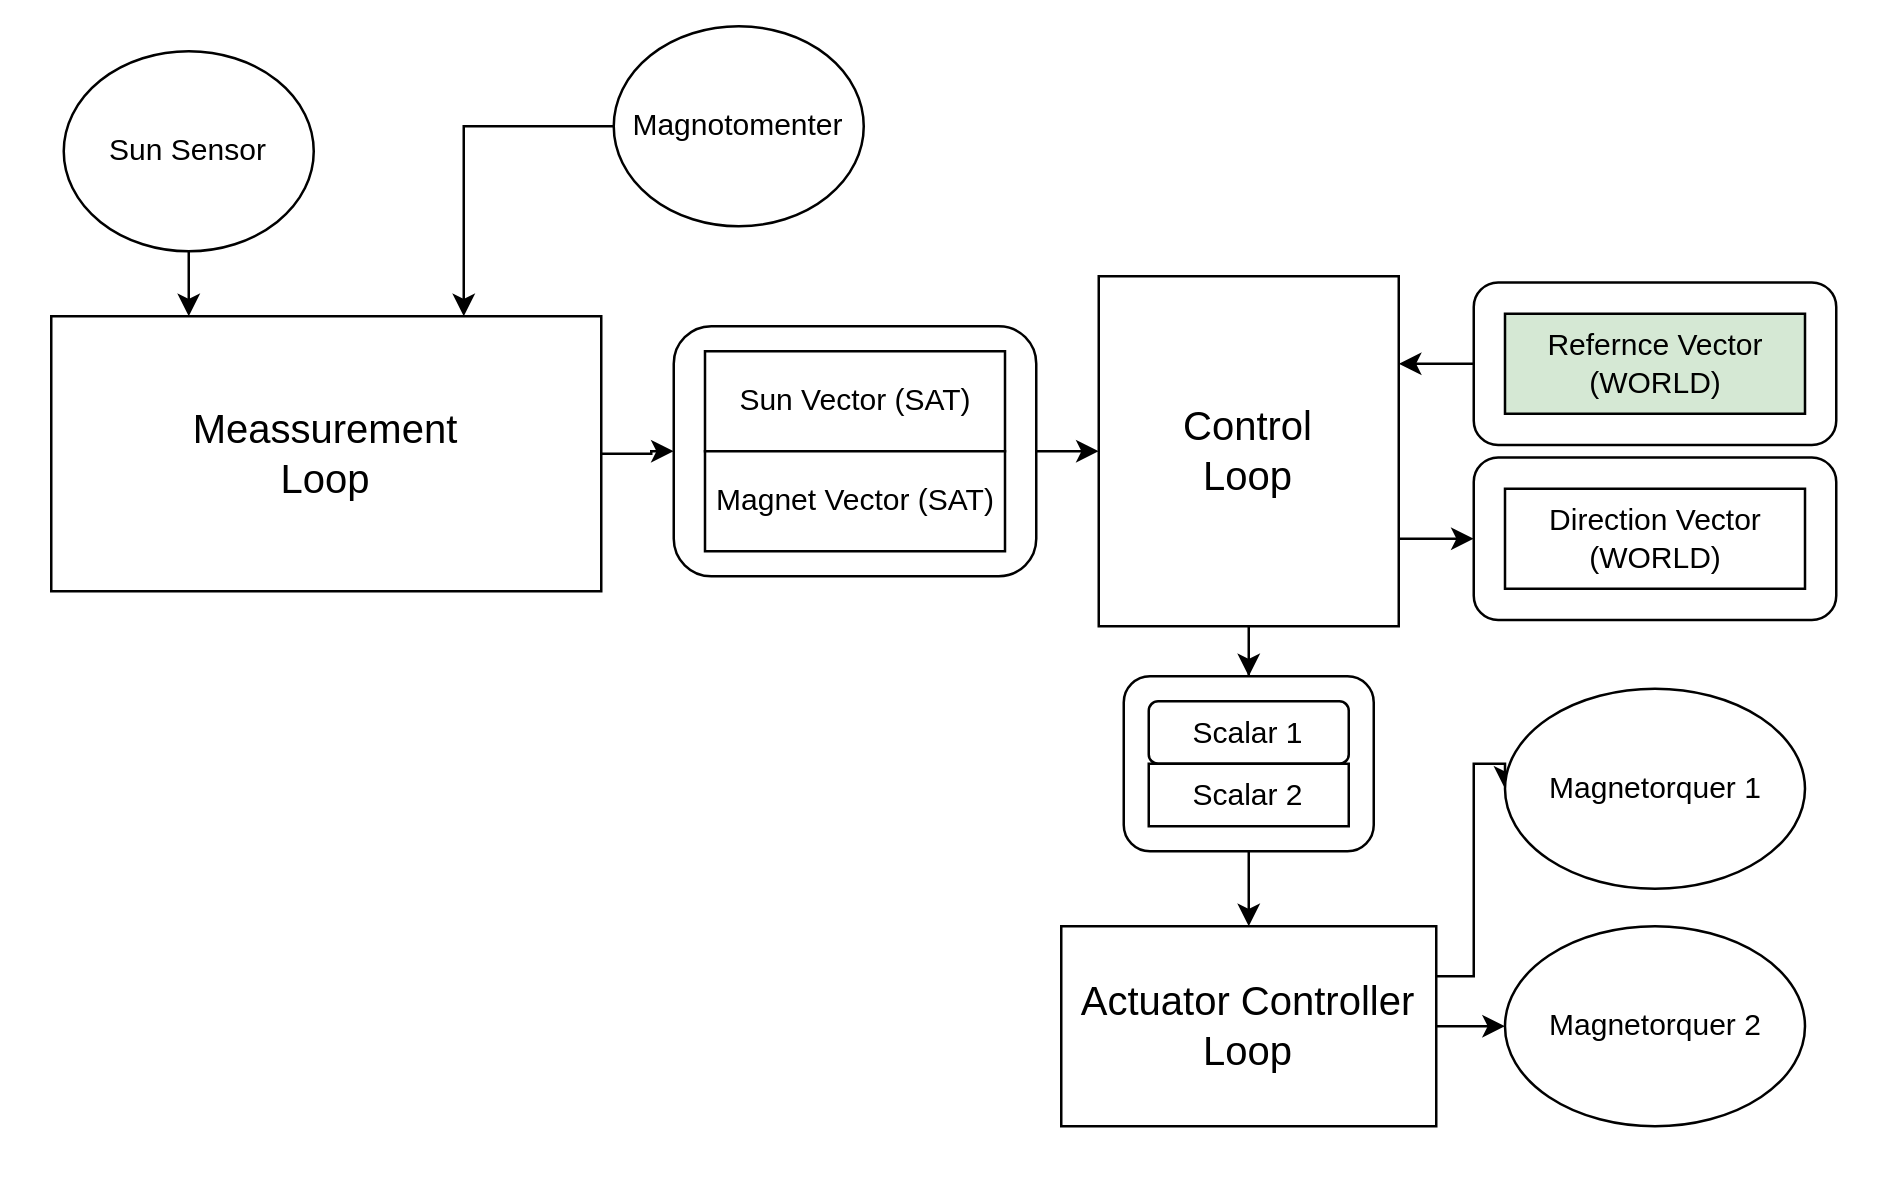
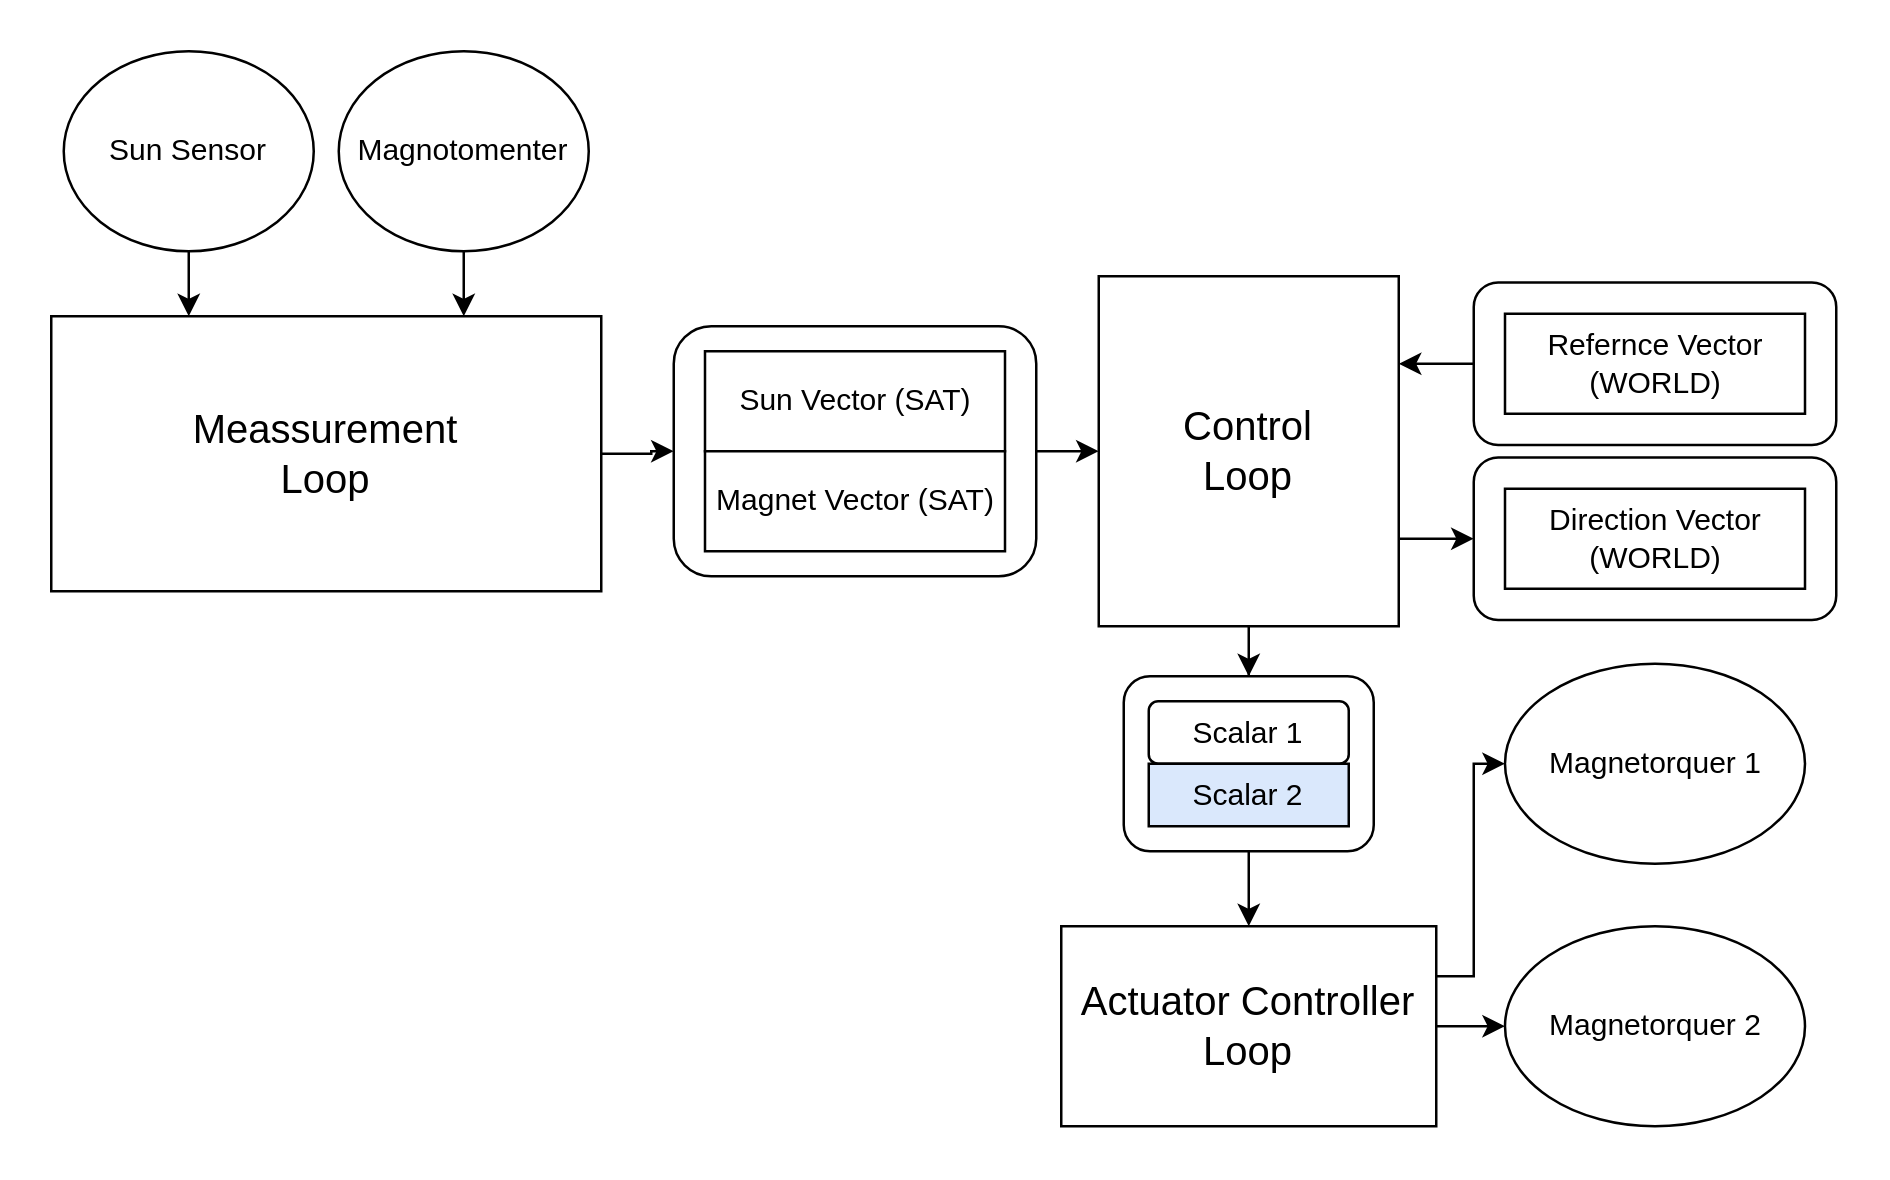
(739, 126) -> (464, 151)
(1655, 364) -> (1655, 364)
(1655, 789) -> (1655, 764)
(1249, 795) -> (1249, 795)
